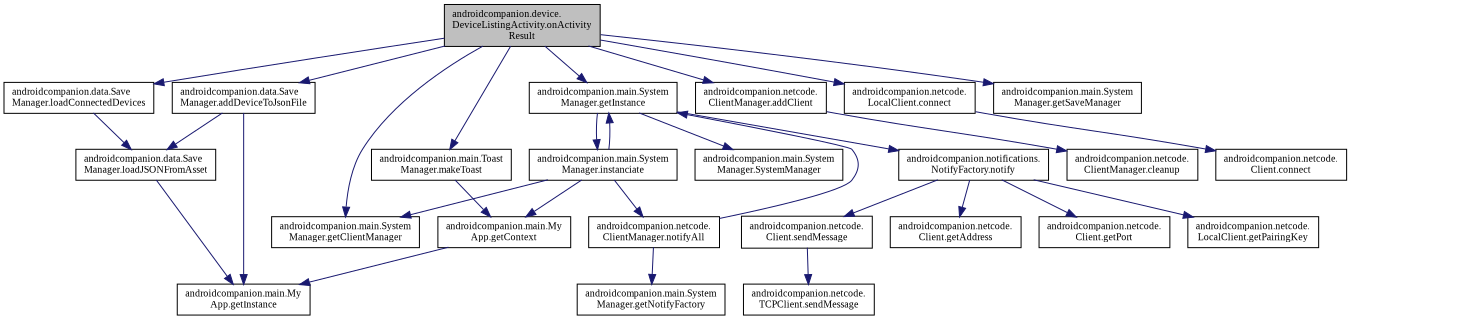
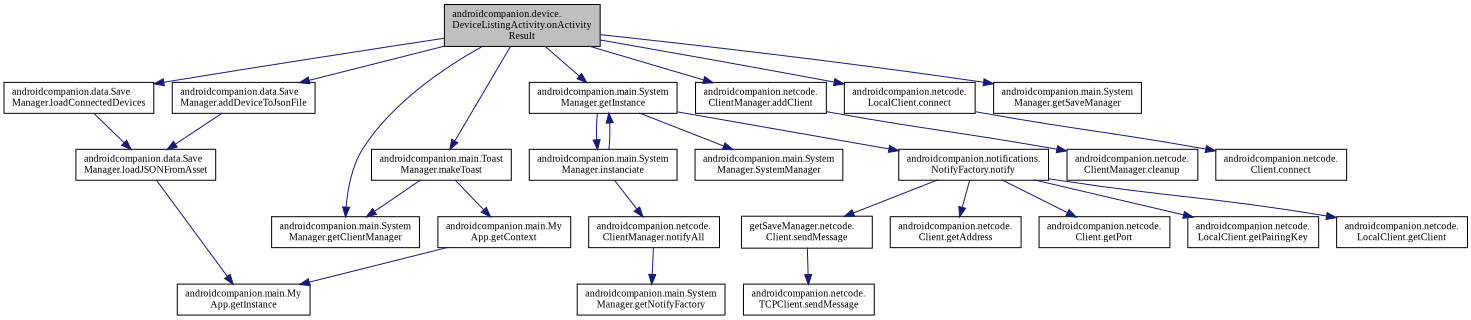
(853, 151) -> none
(244, 194) -> none
(483, 196) -> (398, 196)
(558, 196) -> none
(807, 232) -> (807, 232)
none -> (1402, 232)
